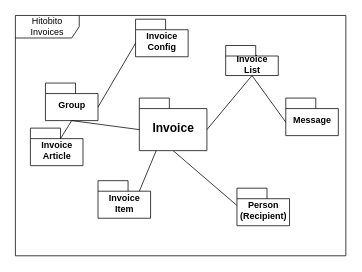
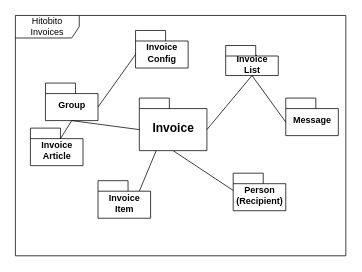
(162, 38) -> (162, 49)
(263, 207) -> (259, 192)
